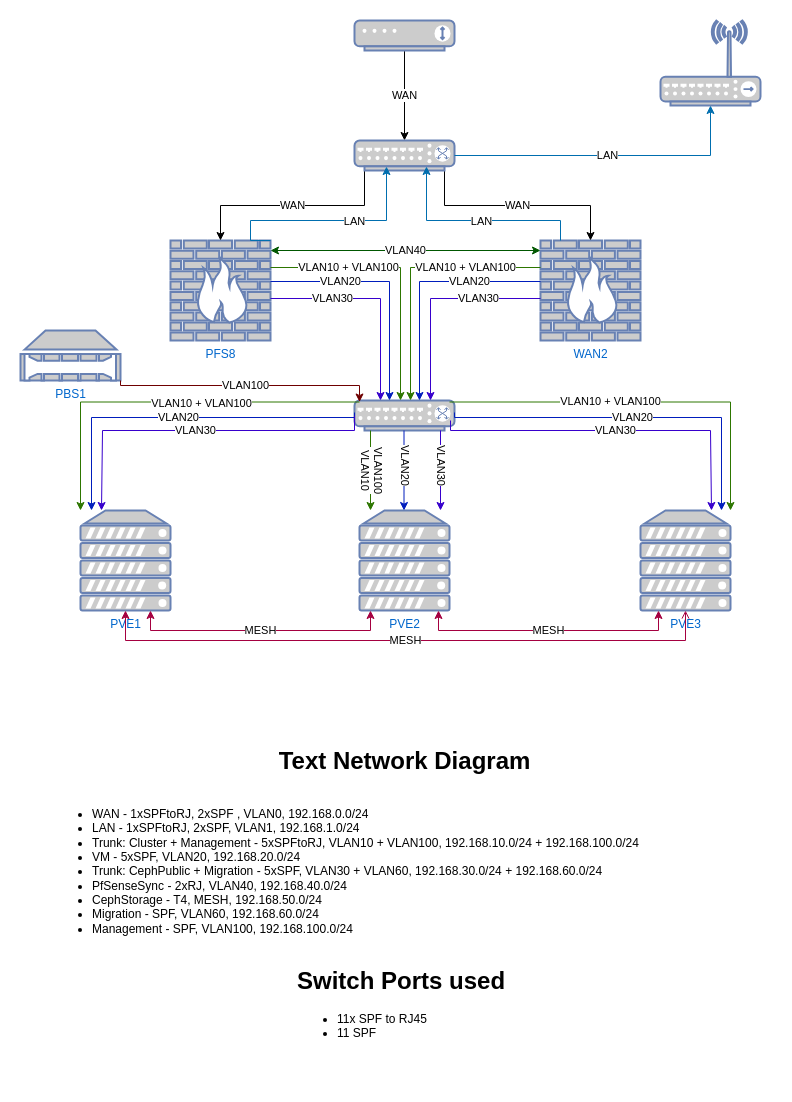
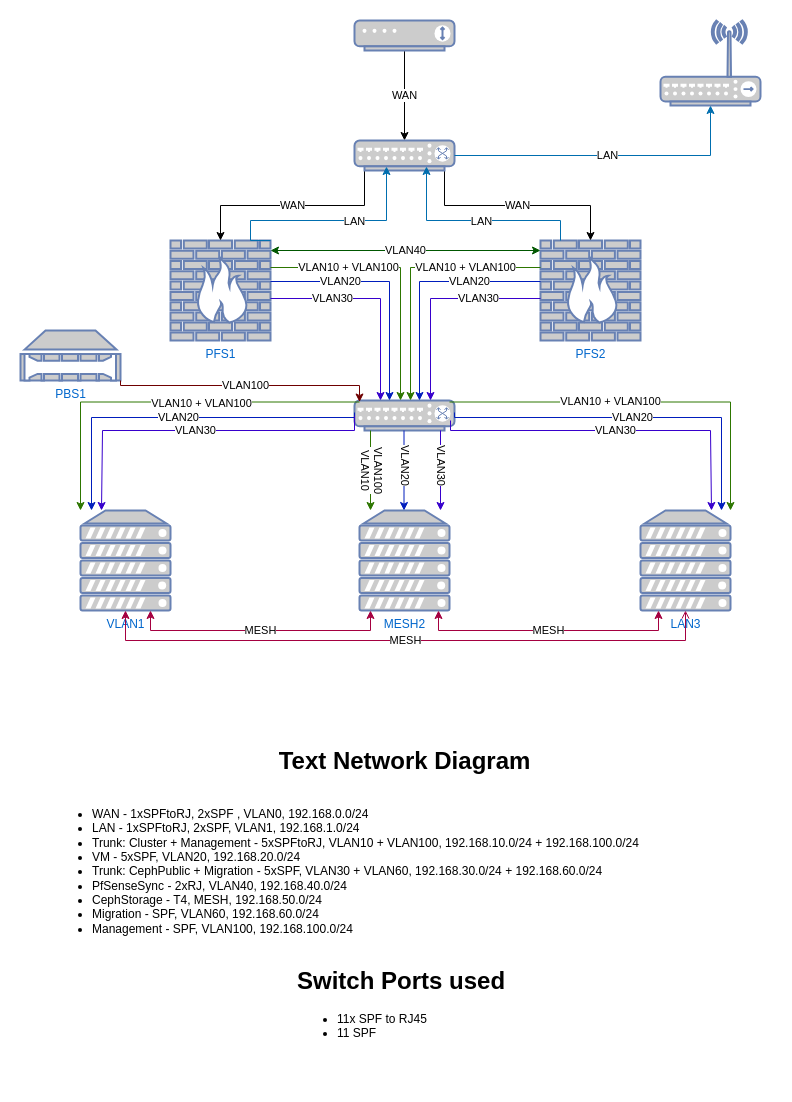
(221, 355) -> (221, 355)
(591, 355) -> (591, 355)
(126, 625) -> (126, 625)
(405, 625) -> (405, 625)
(686, 625) -> (686, 625)
